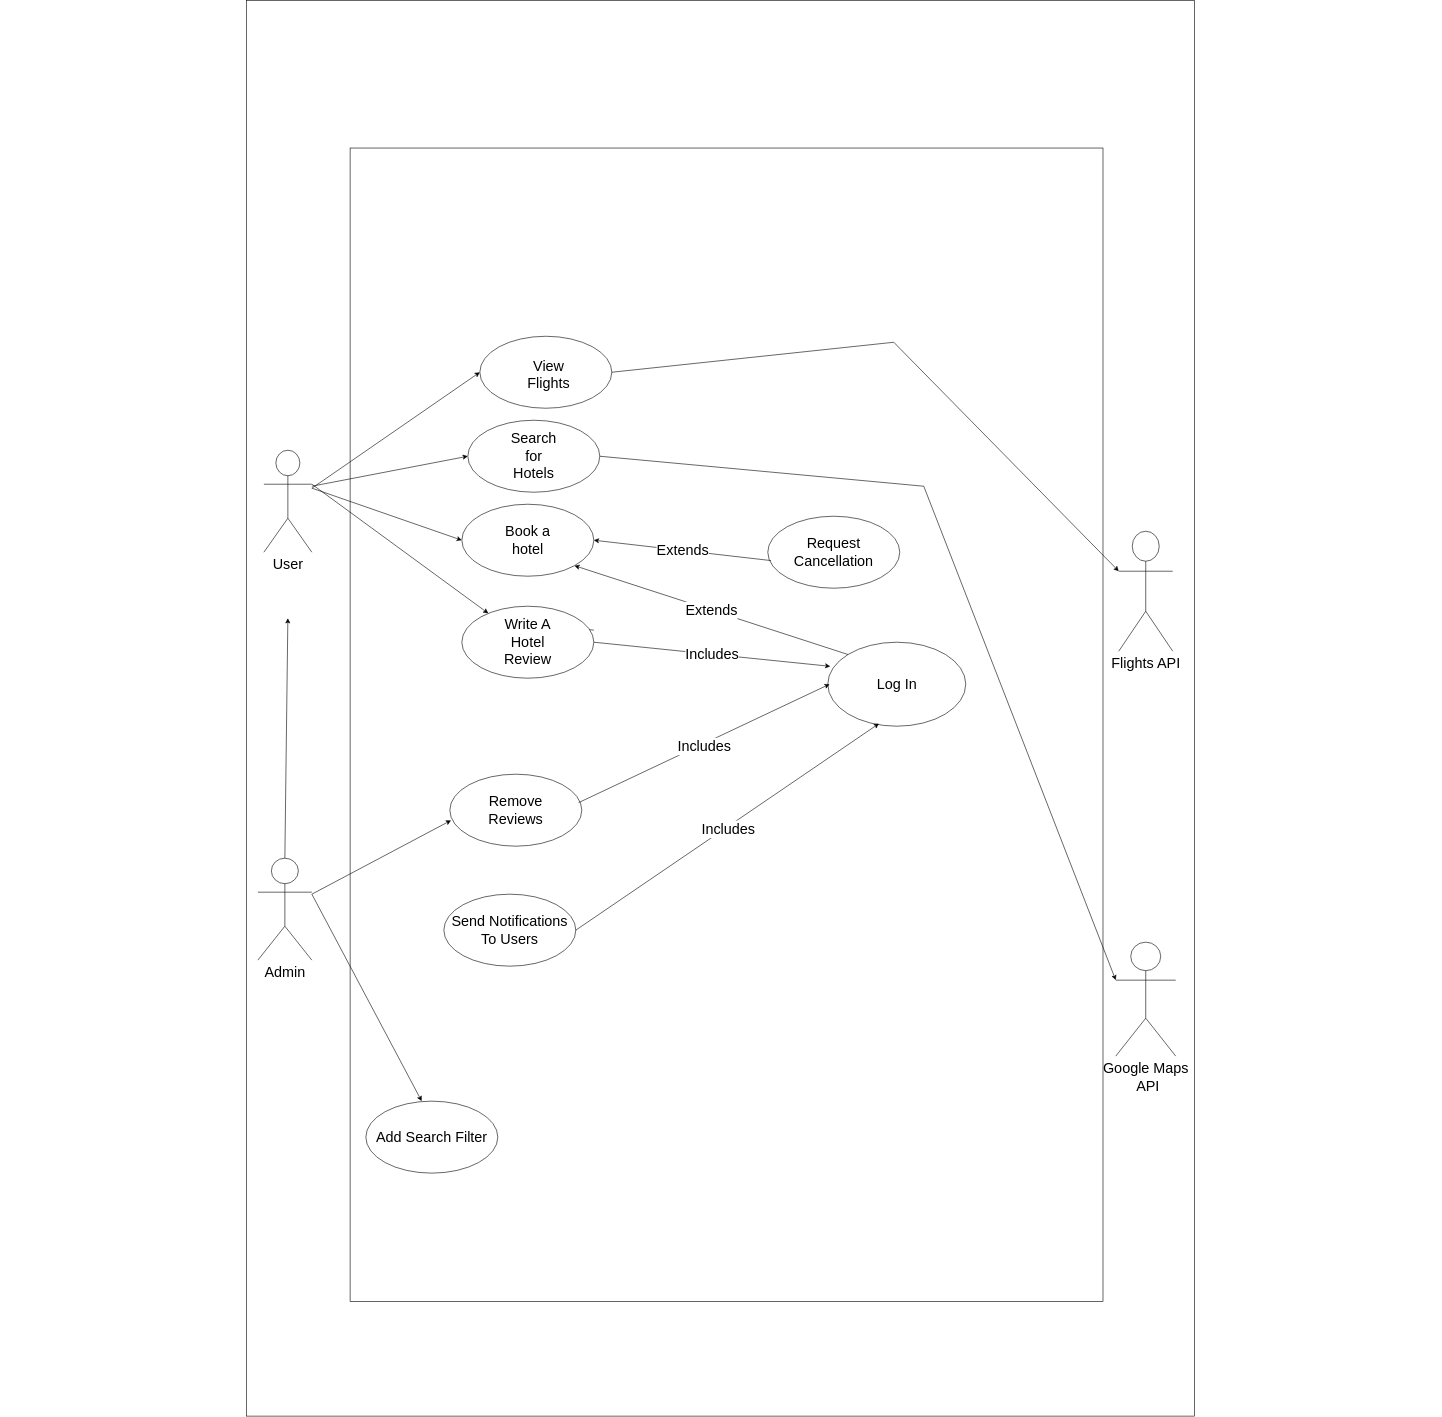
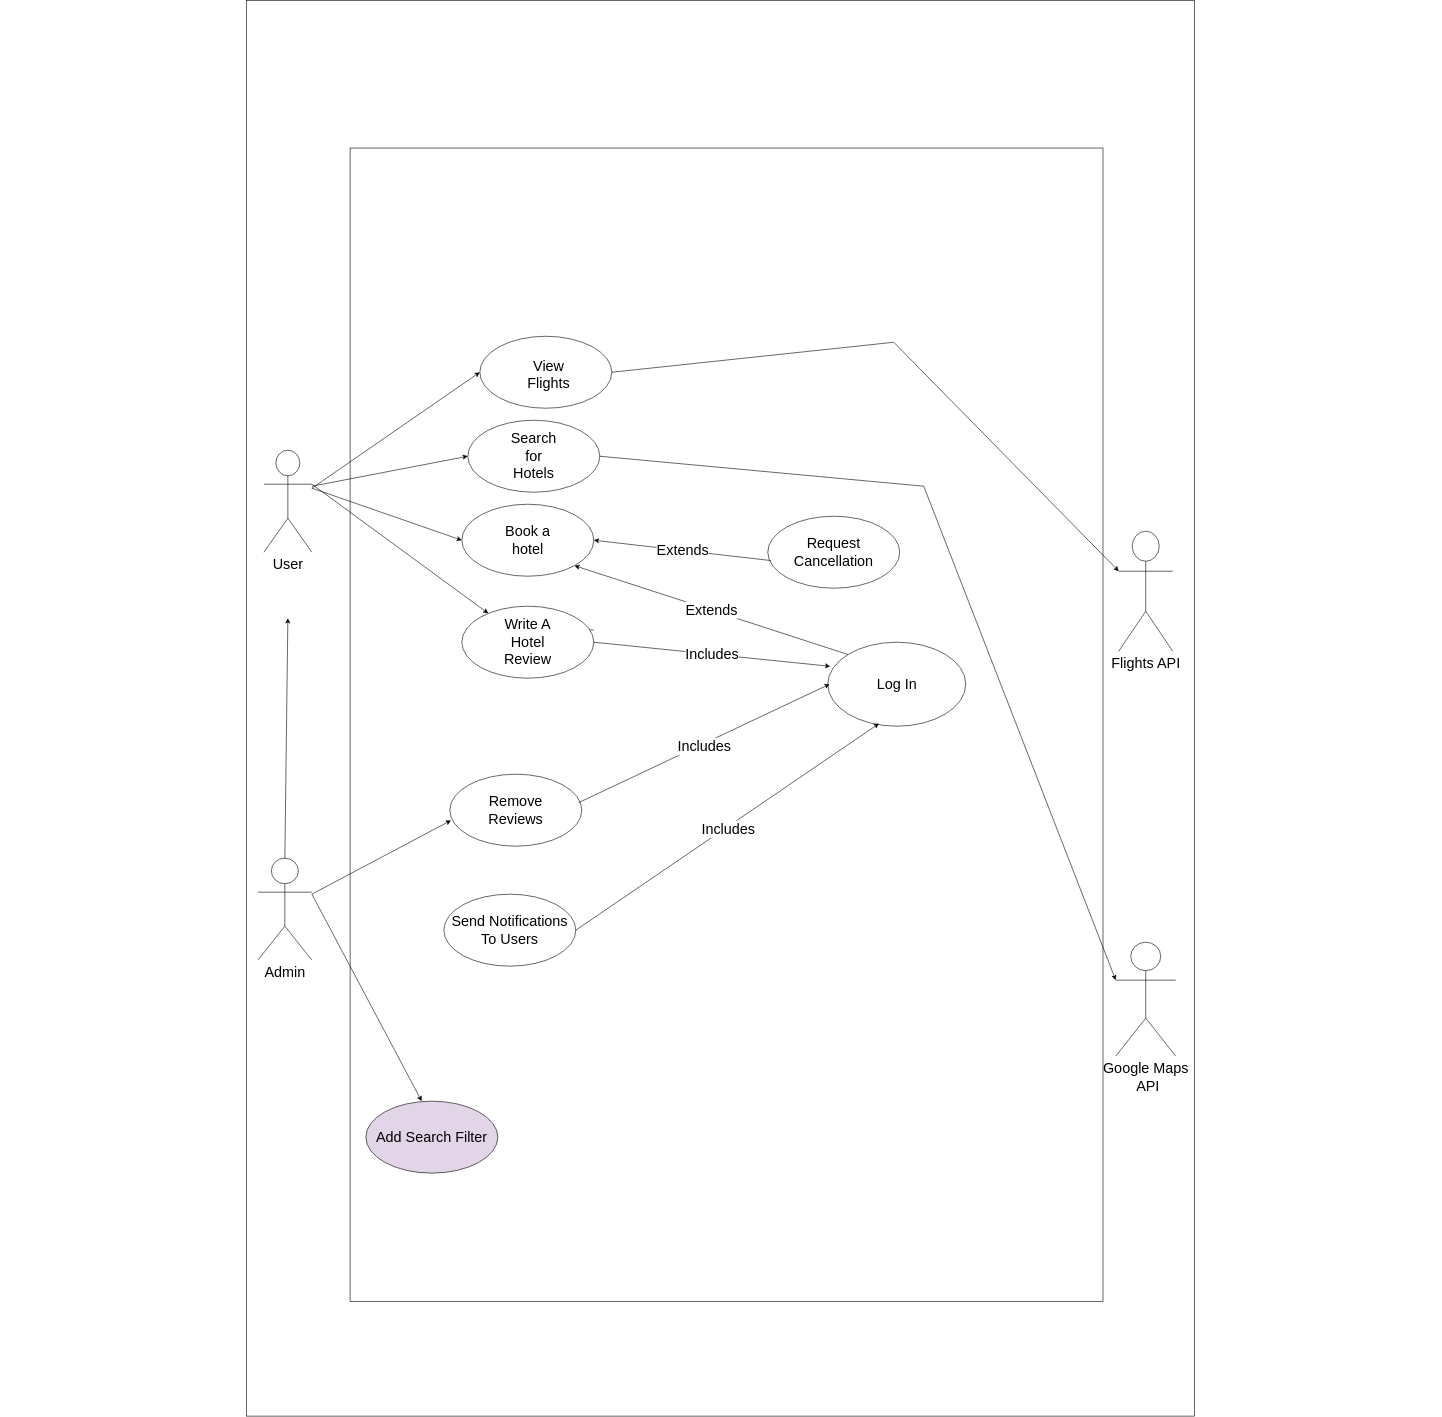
(432, 1137) -> (432, 1137)
